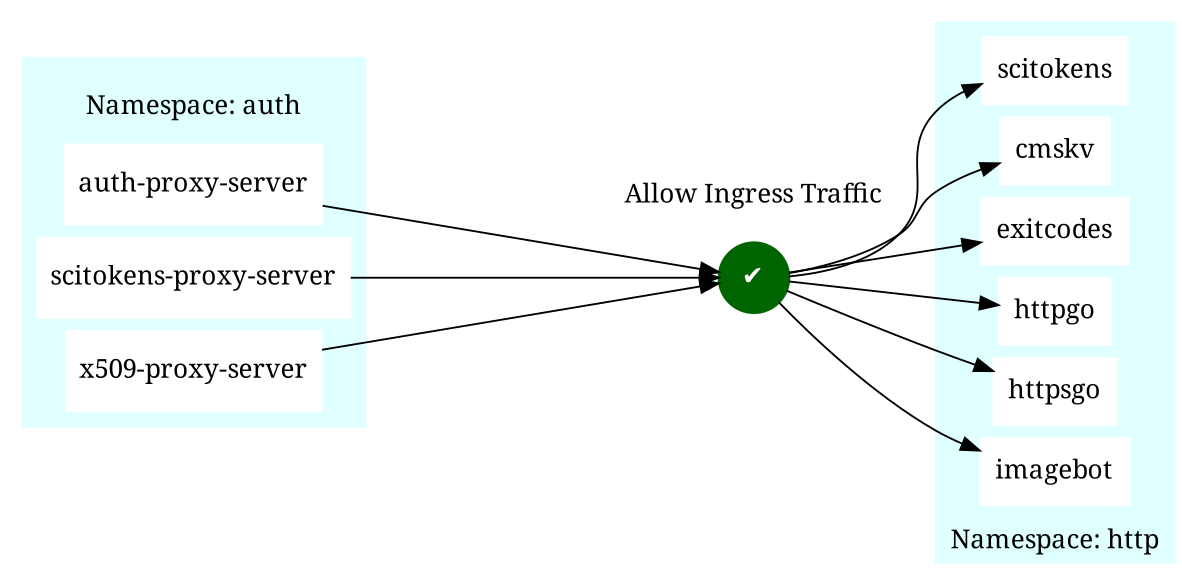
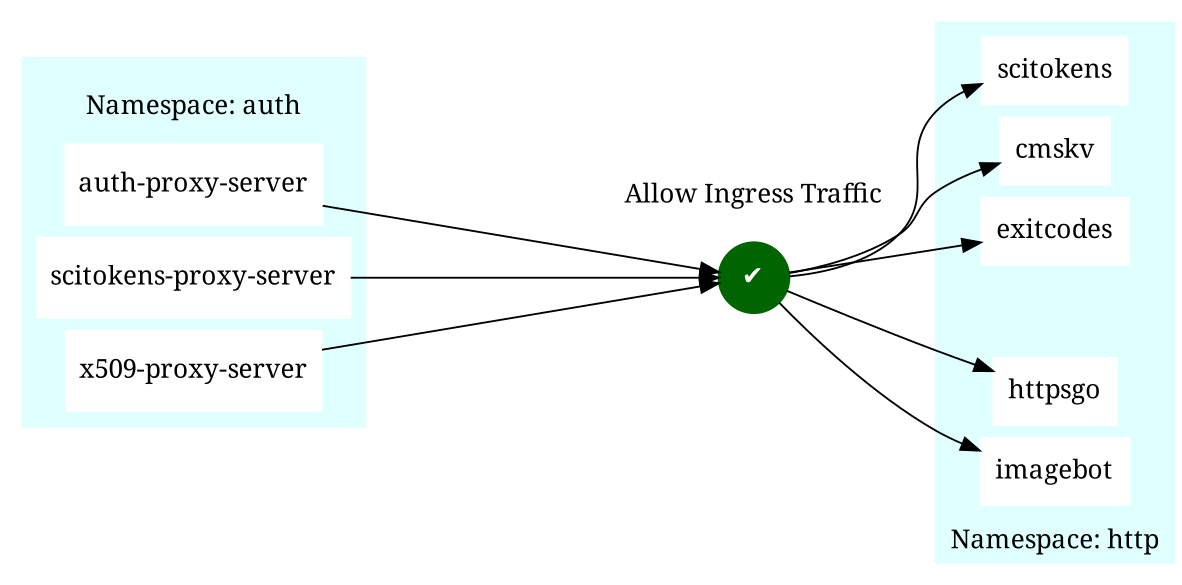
(1055, 311) -> none
